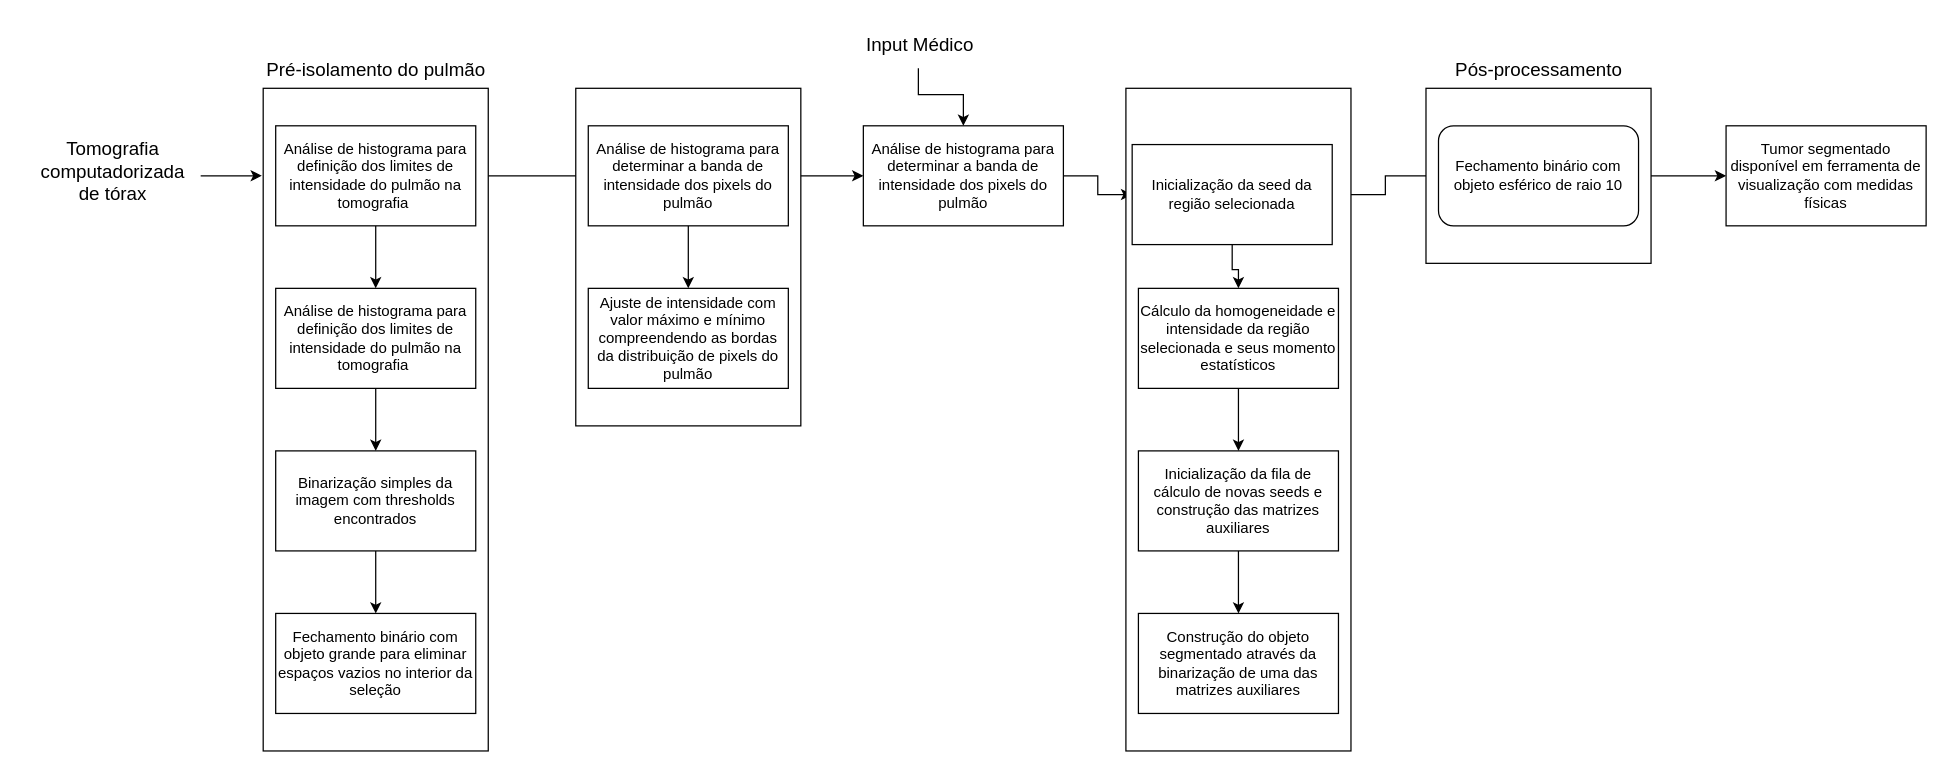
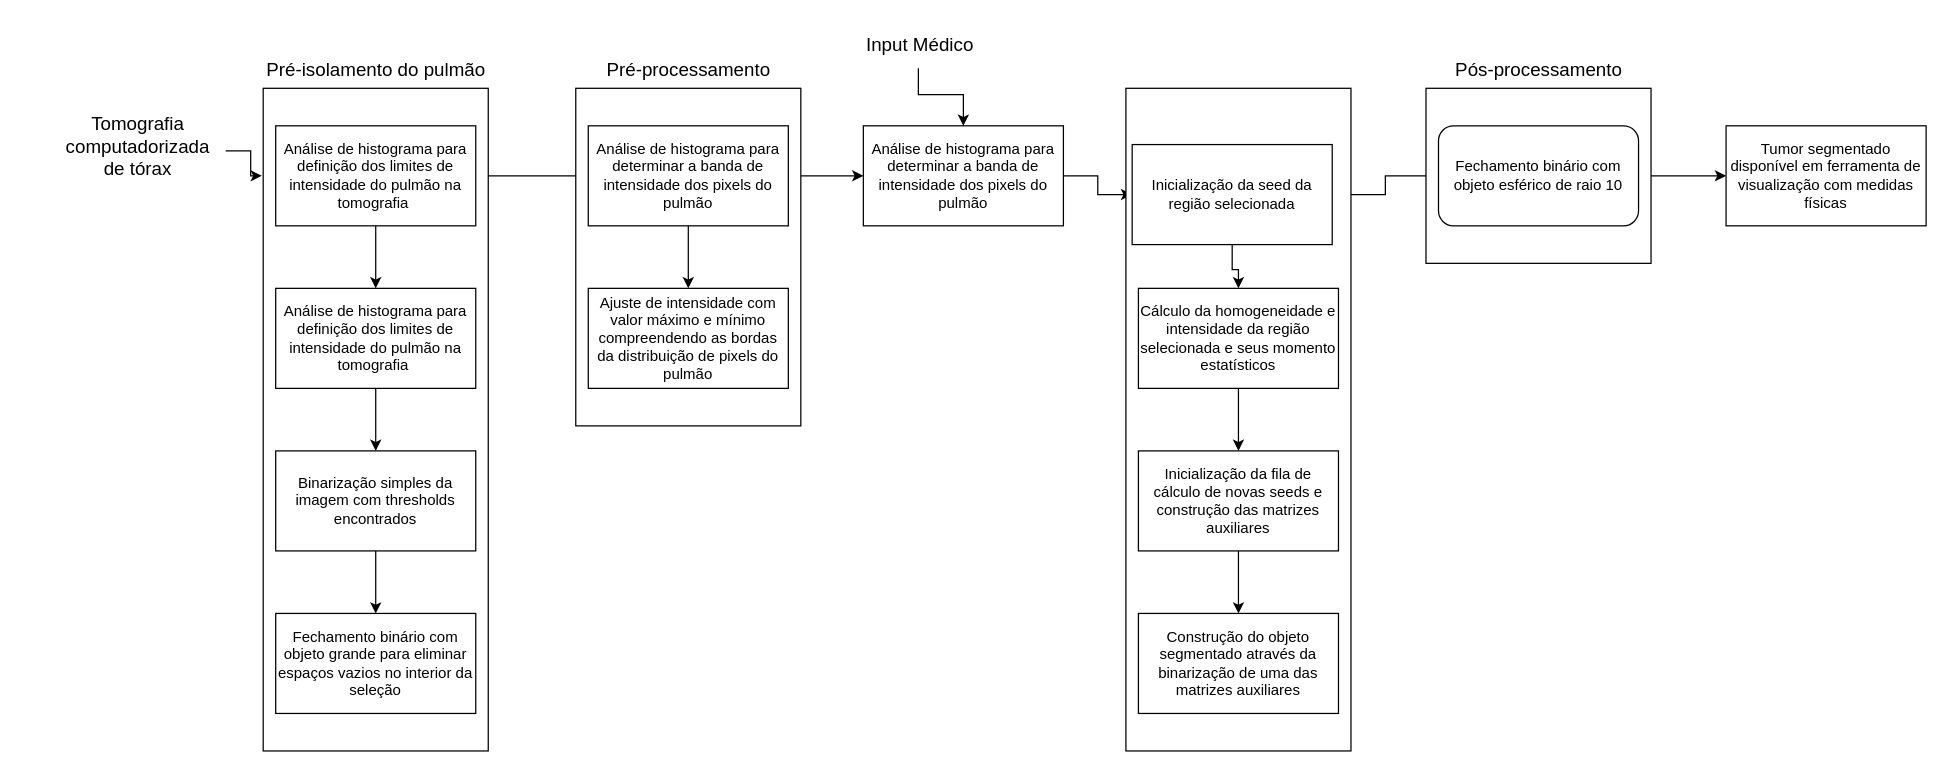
none -> (688, 69)
(113, 176) -> (138, 151)
